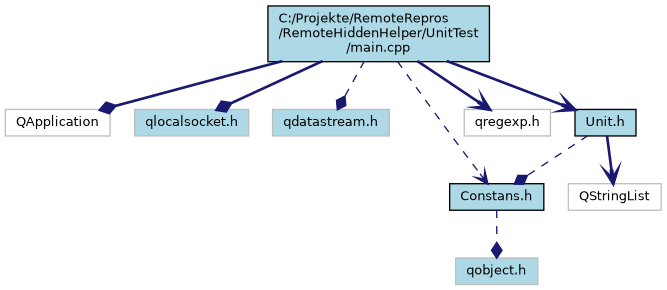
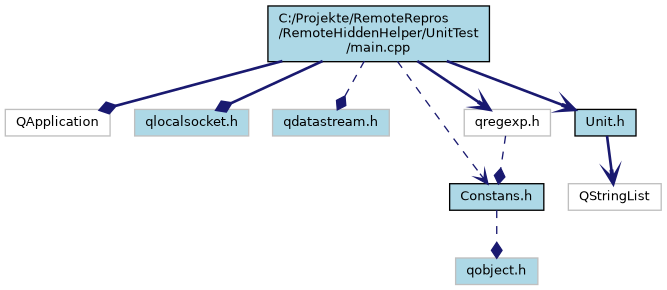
(558, 155) -> (503, 152)
